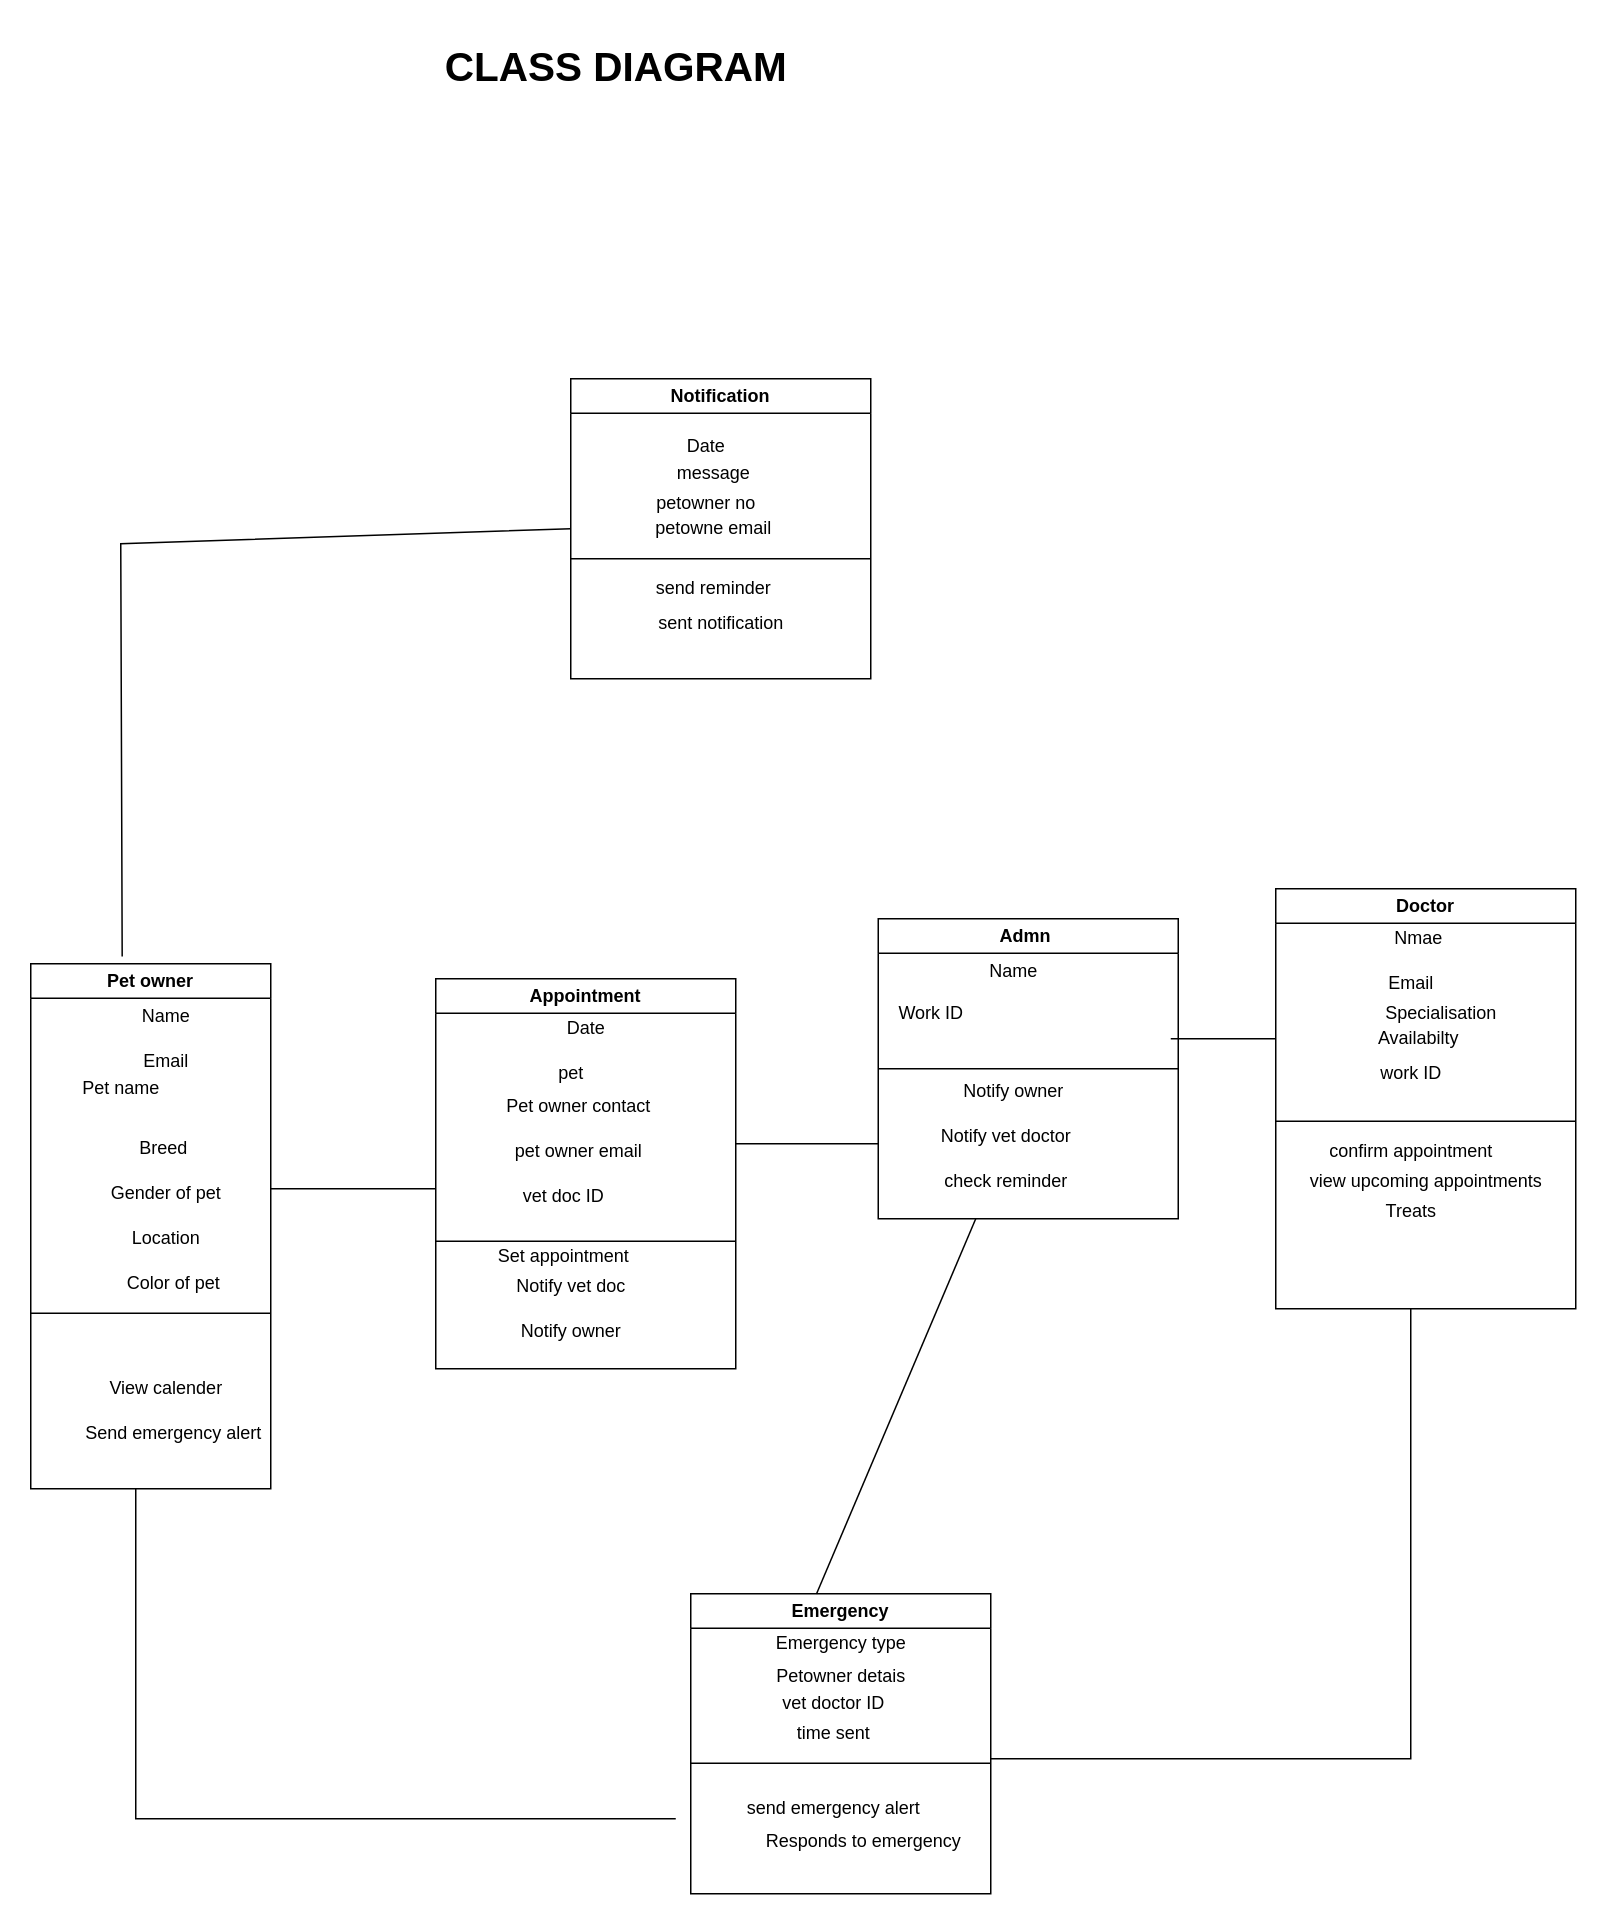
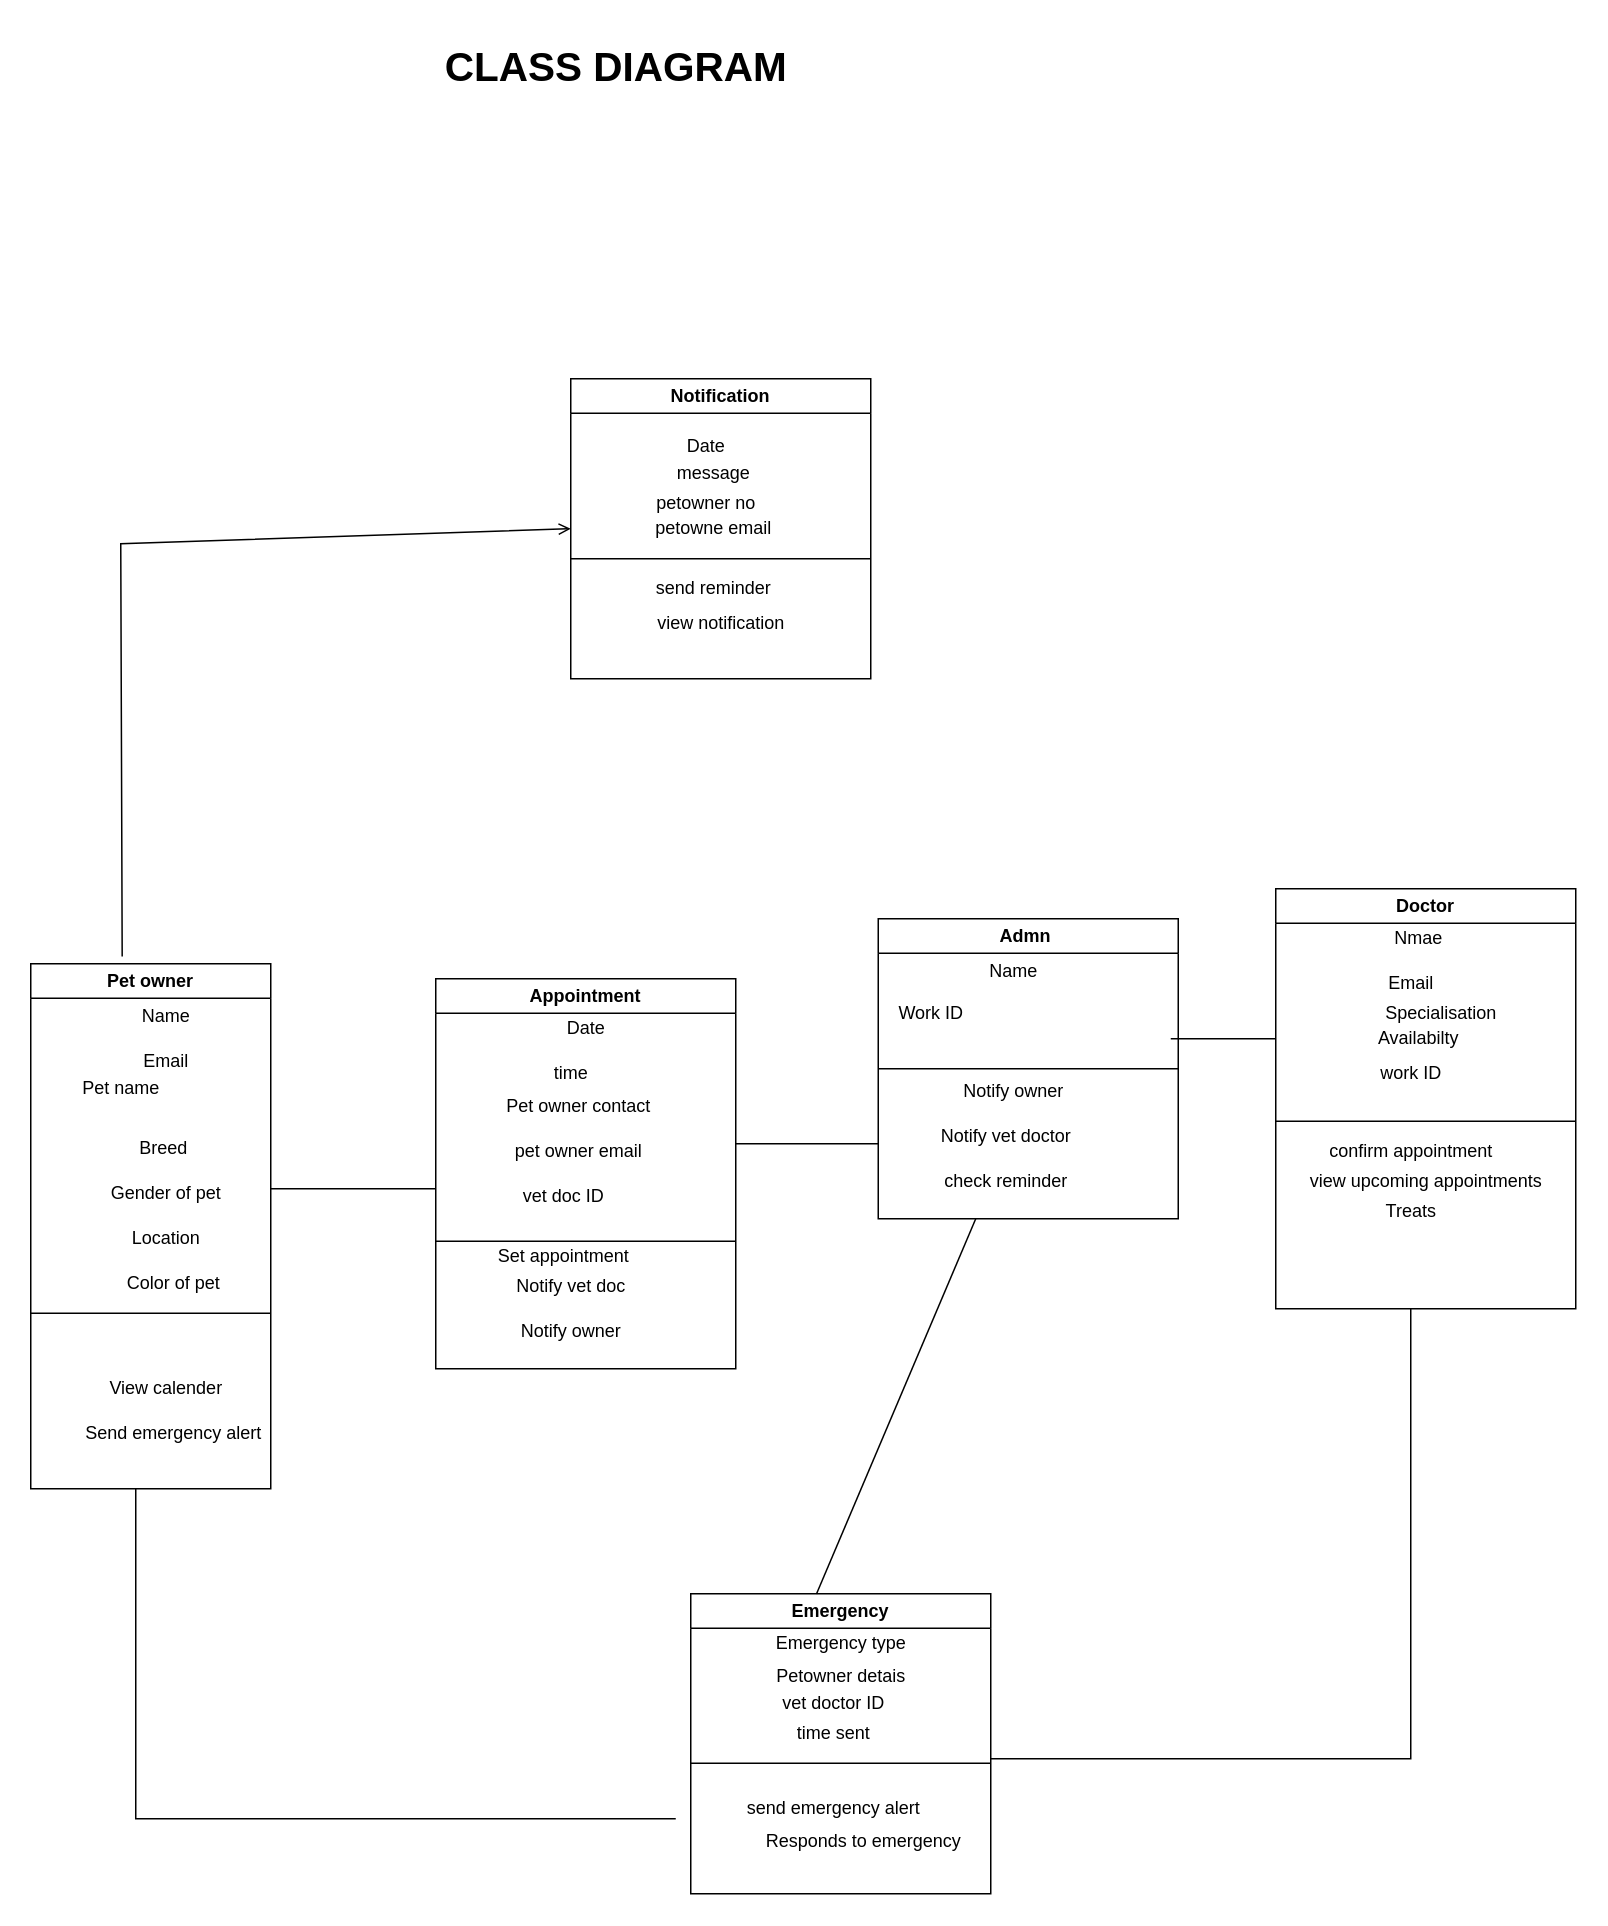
(564, 529) -> (564, 529)
(722, 623) -> (722, 623)
(572, 1073) -> (572, 1073)
